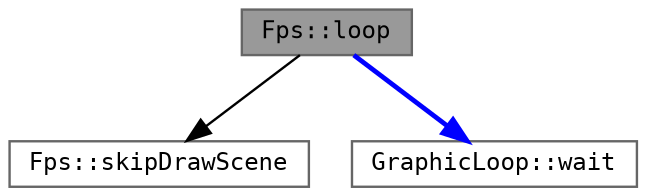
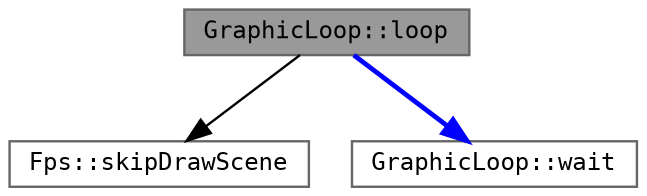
(327, 32) -> (327, 32)
